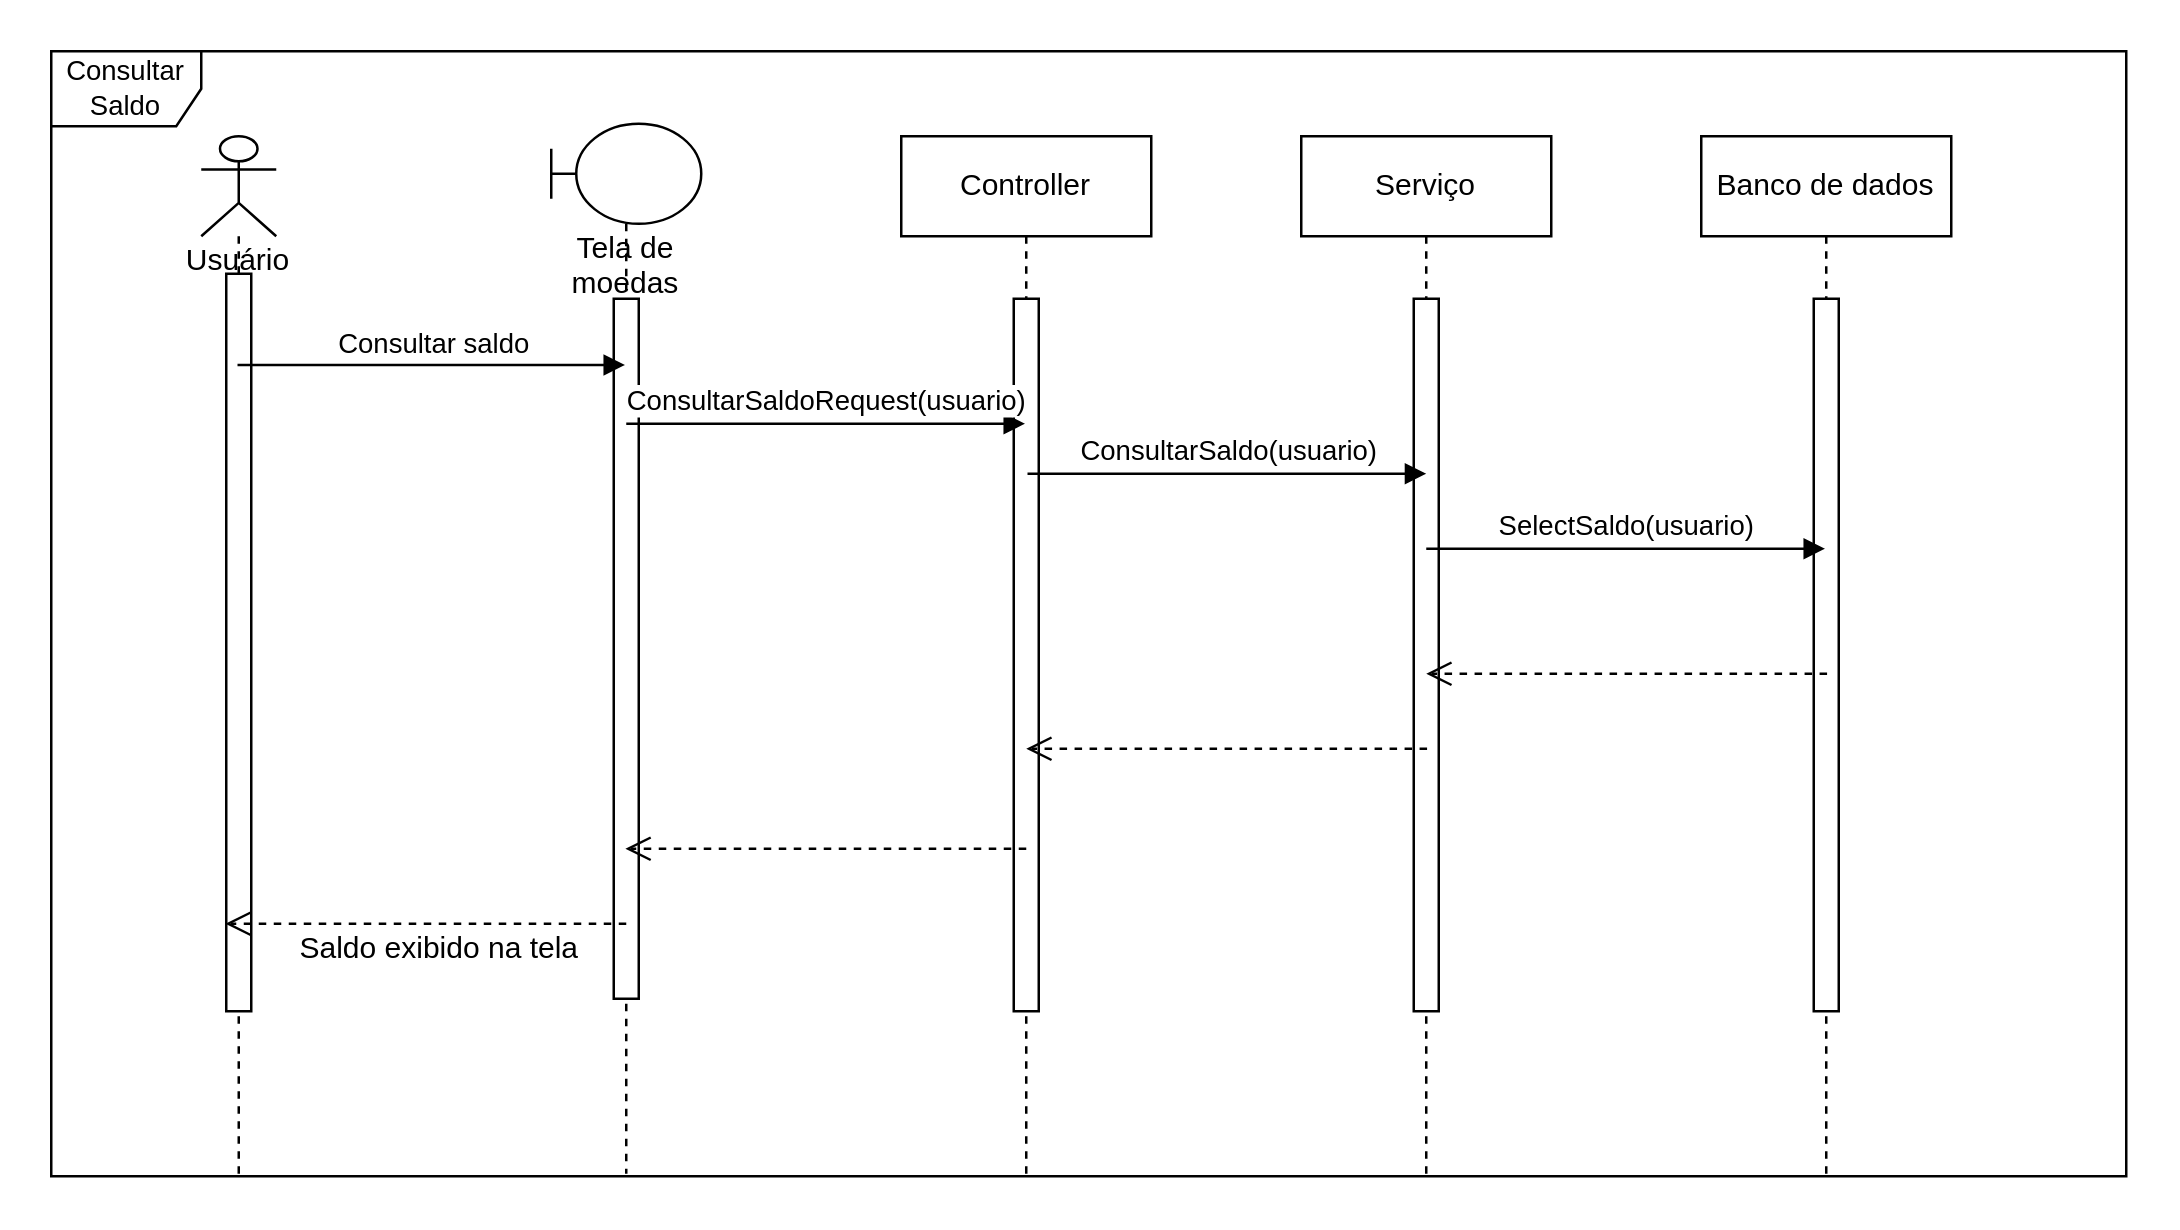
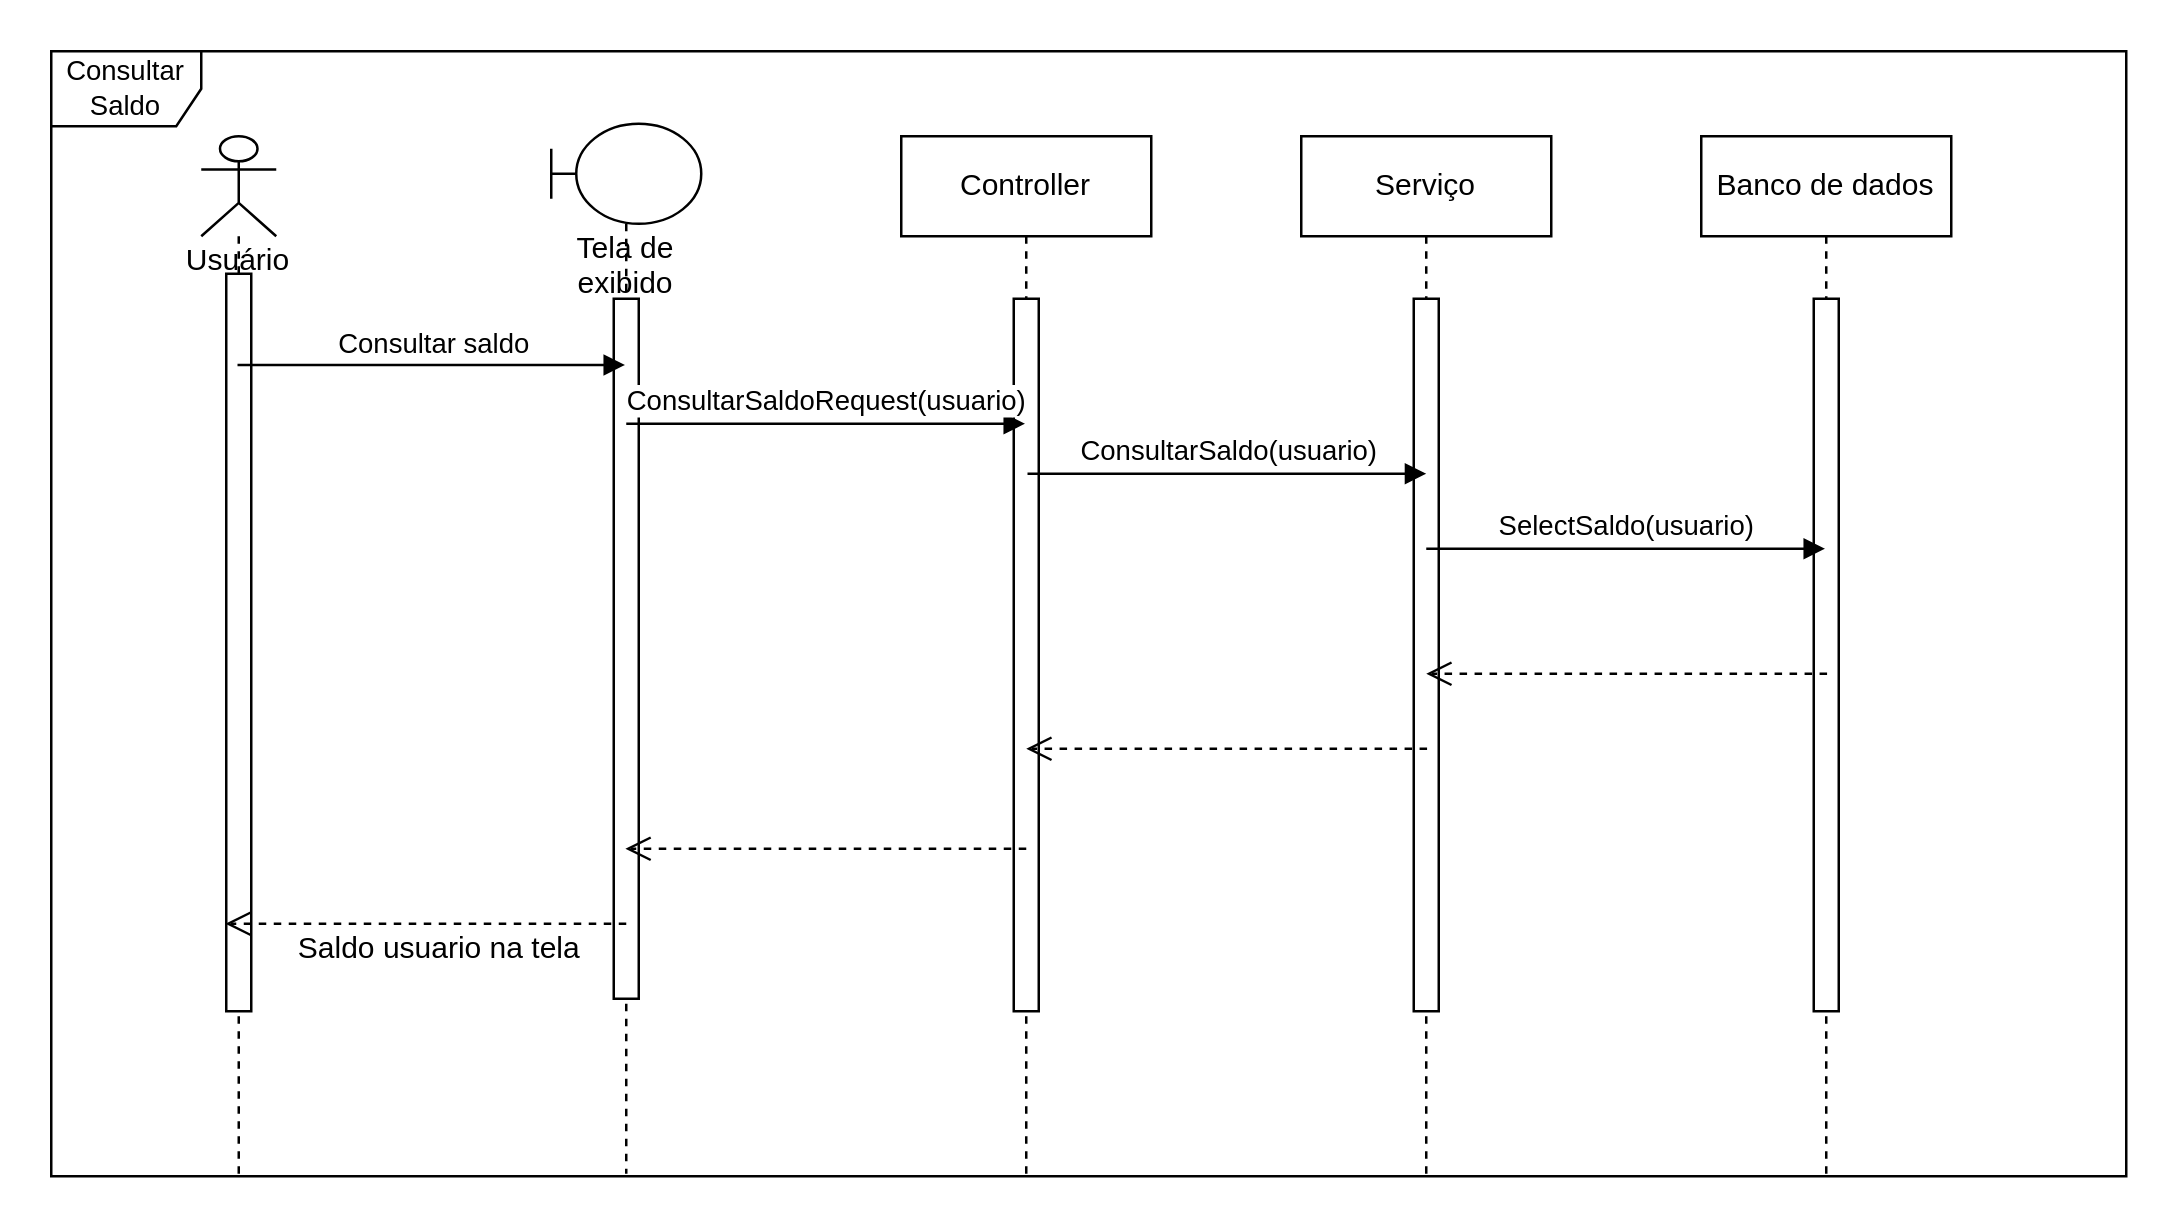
(626, 267) -> (626, 267)
(440, 949) -> (440, 949)
